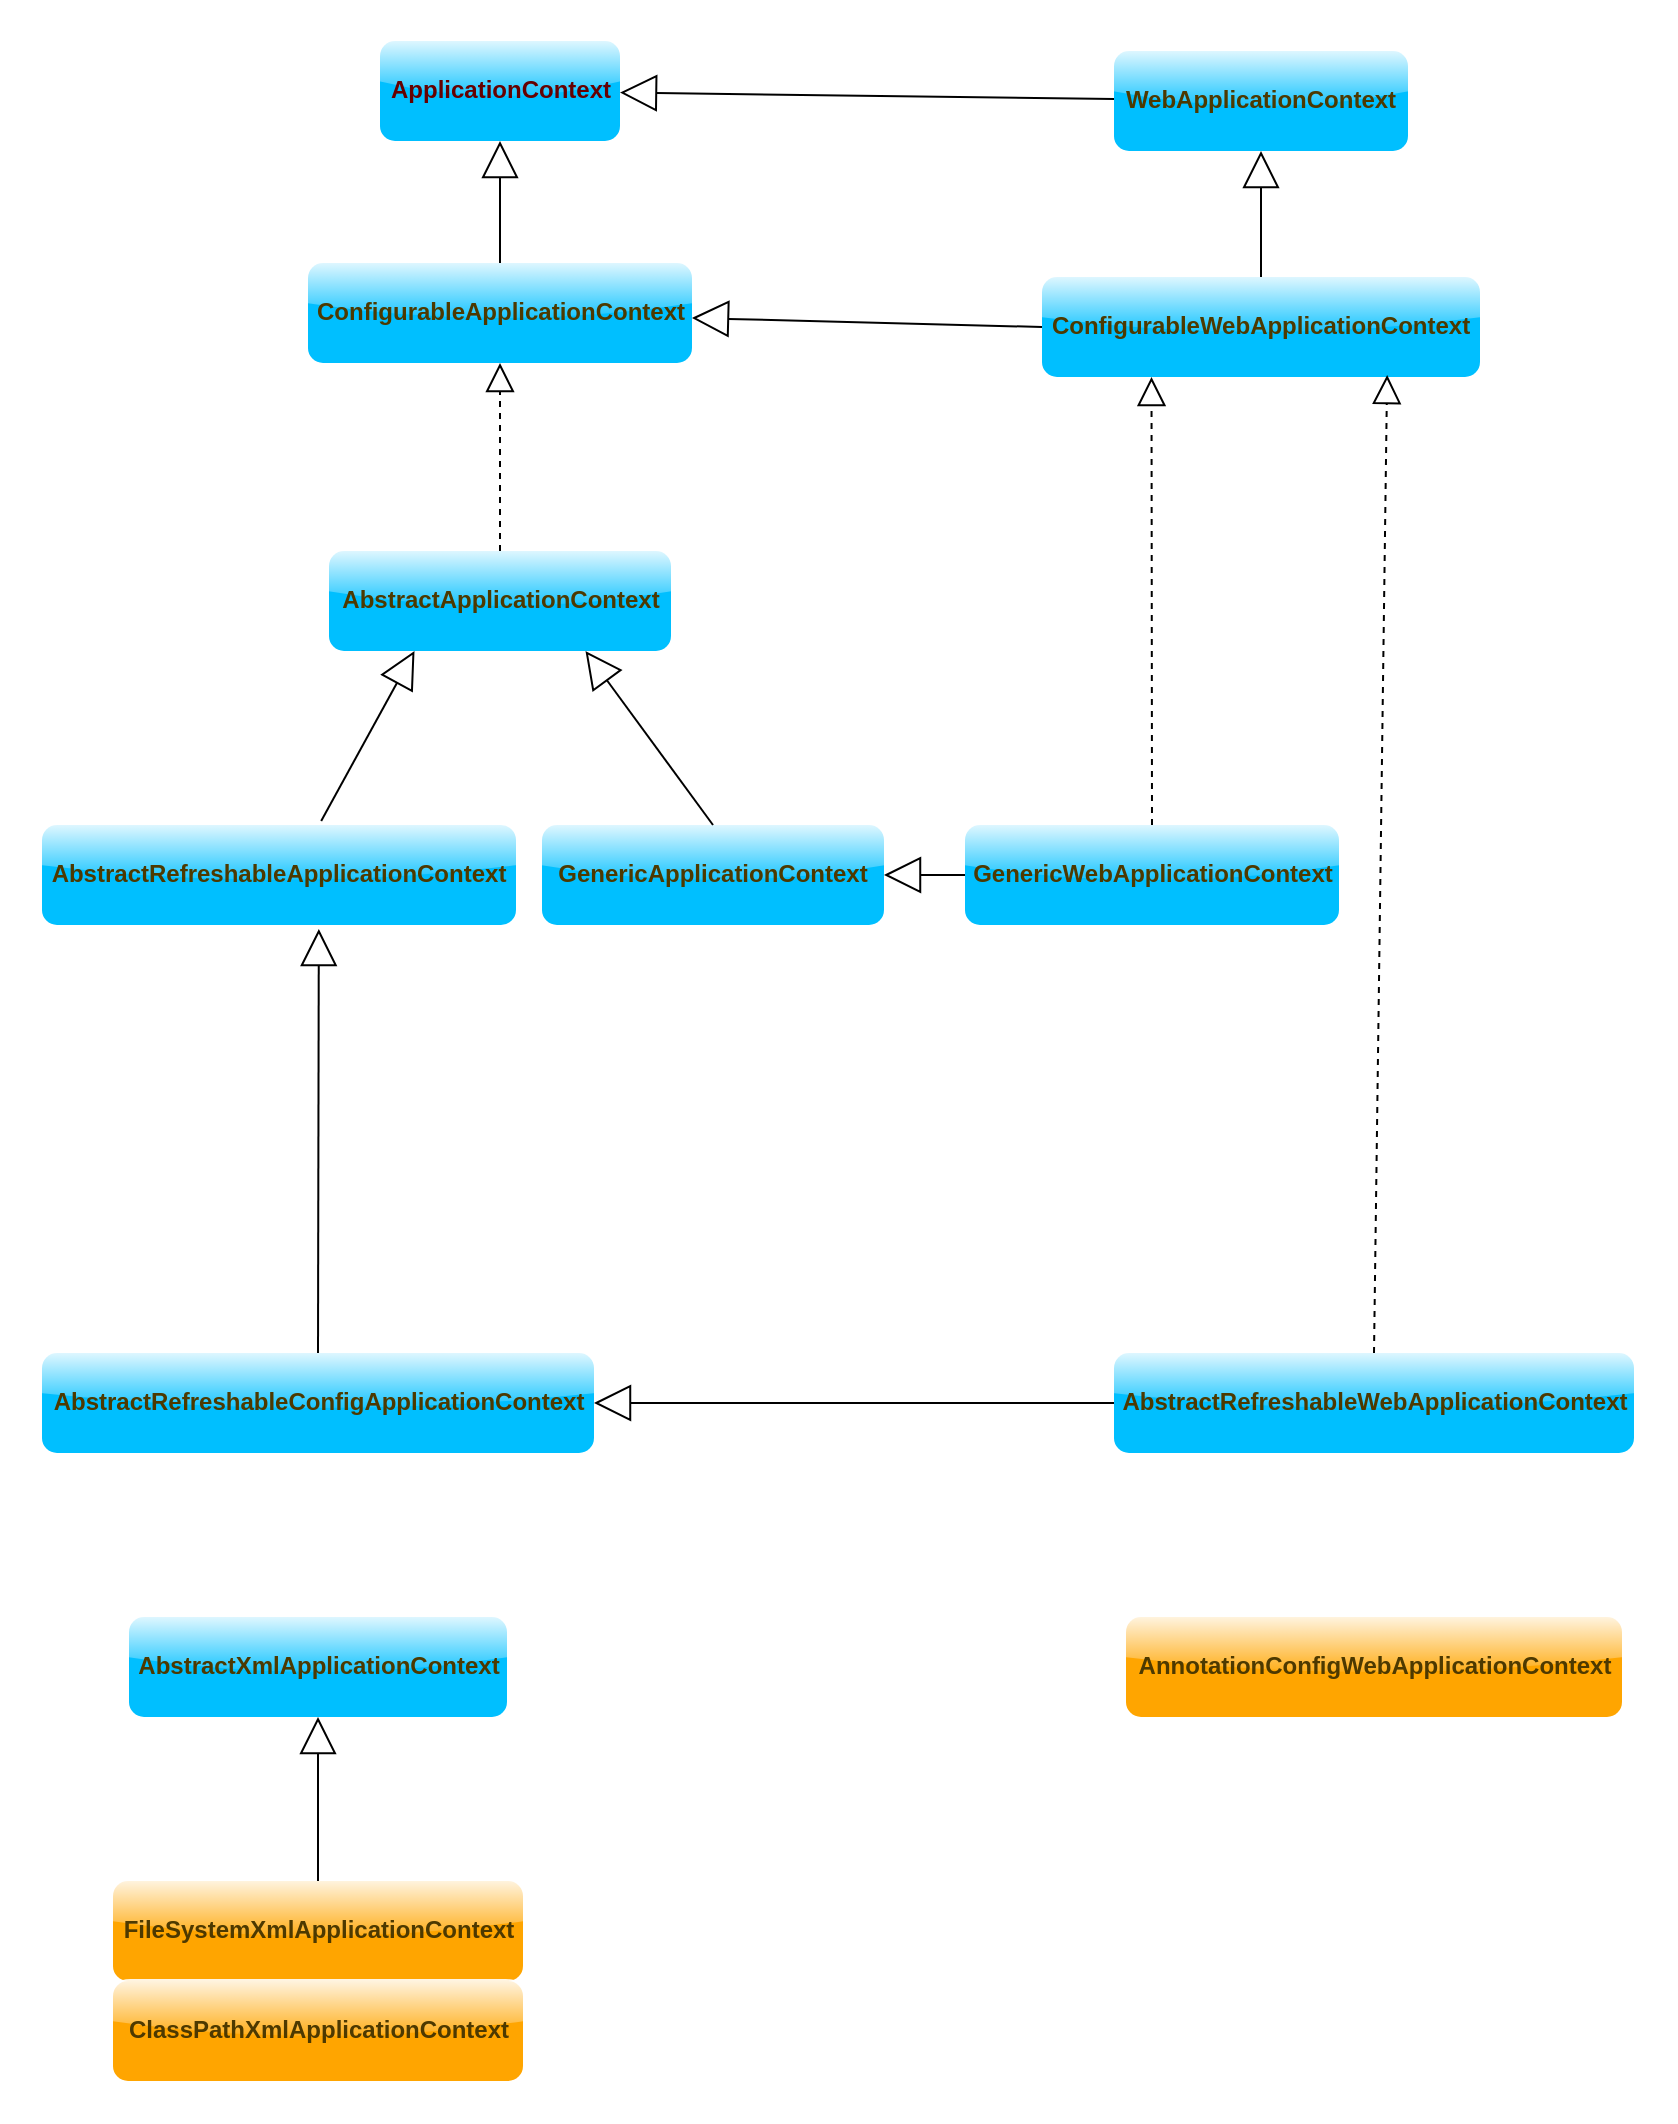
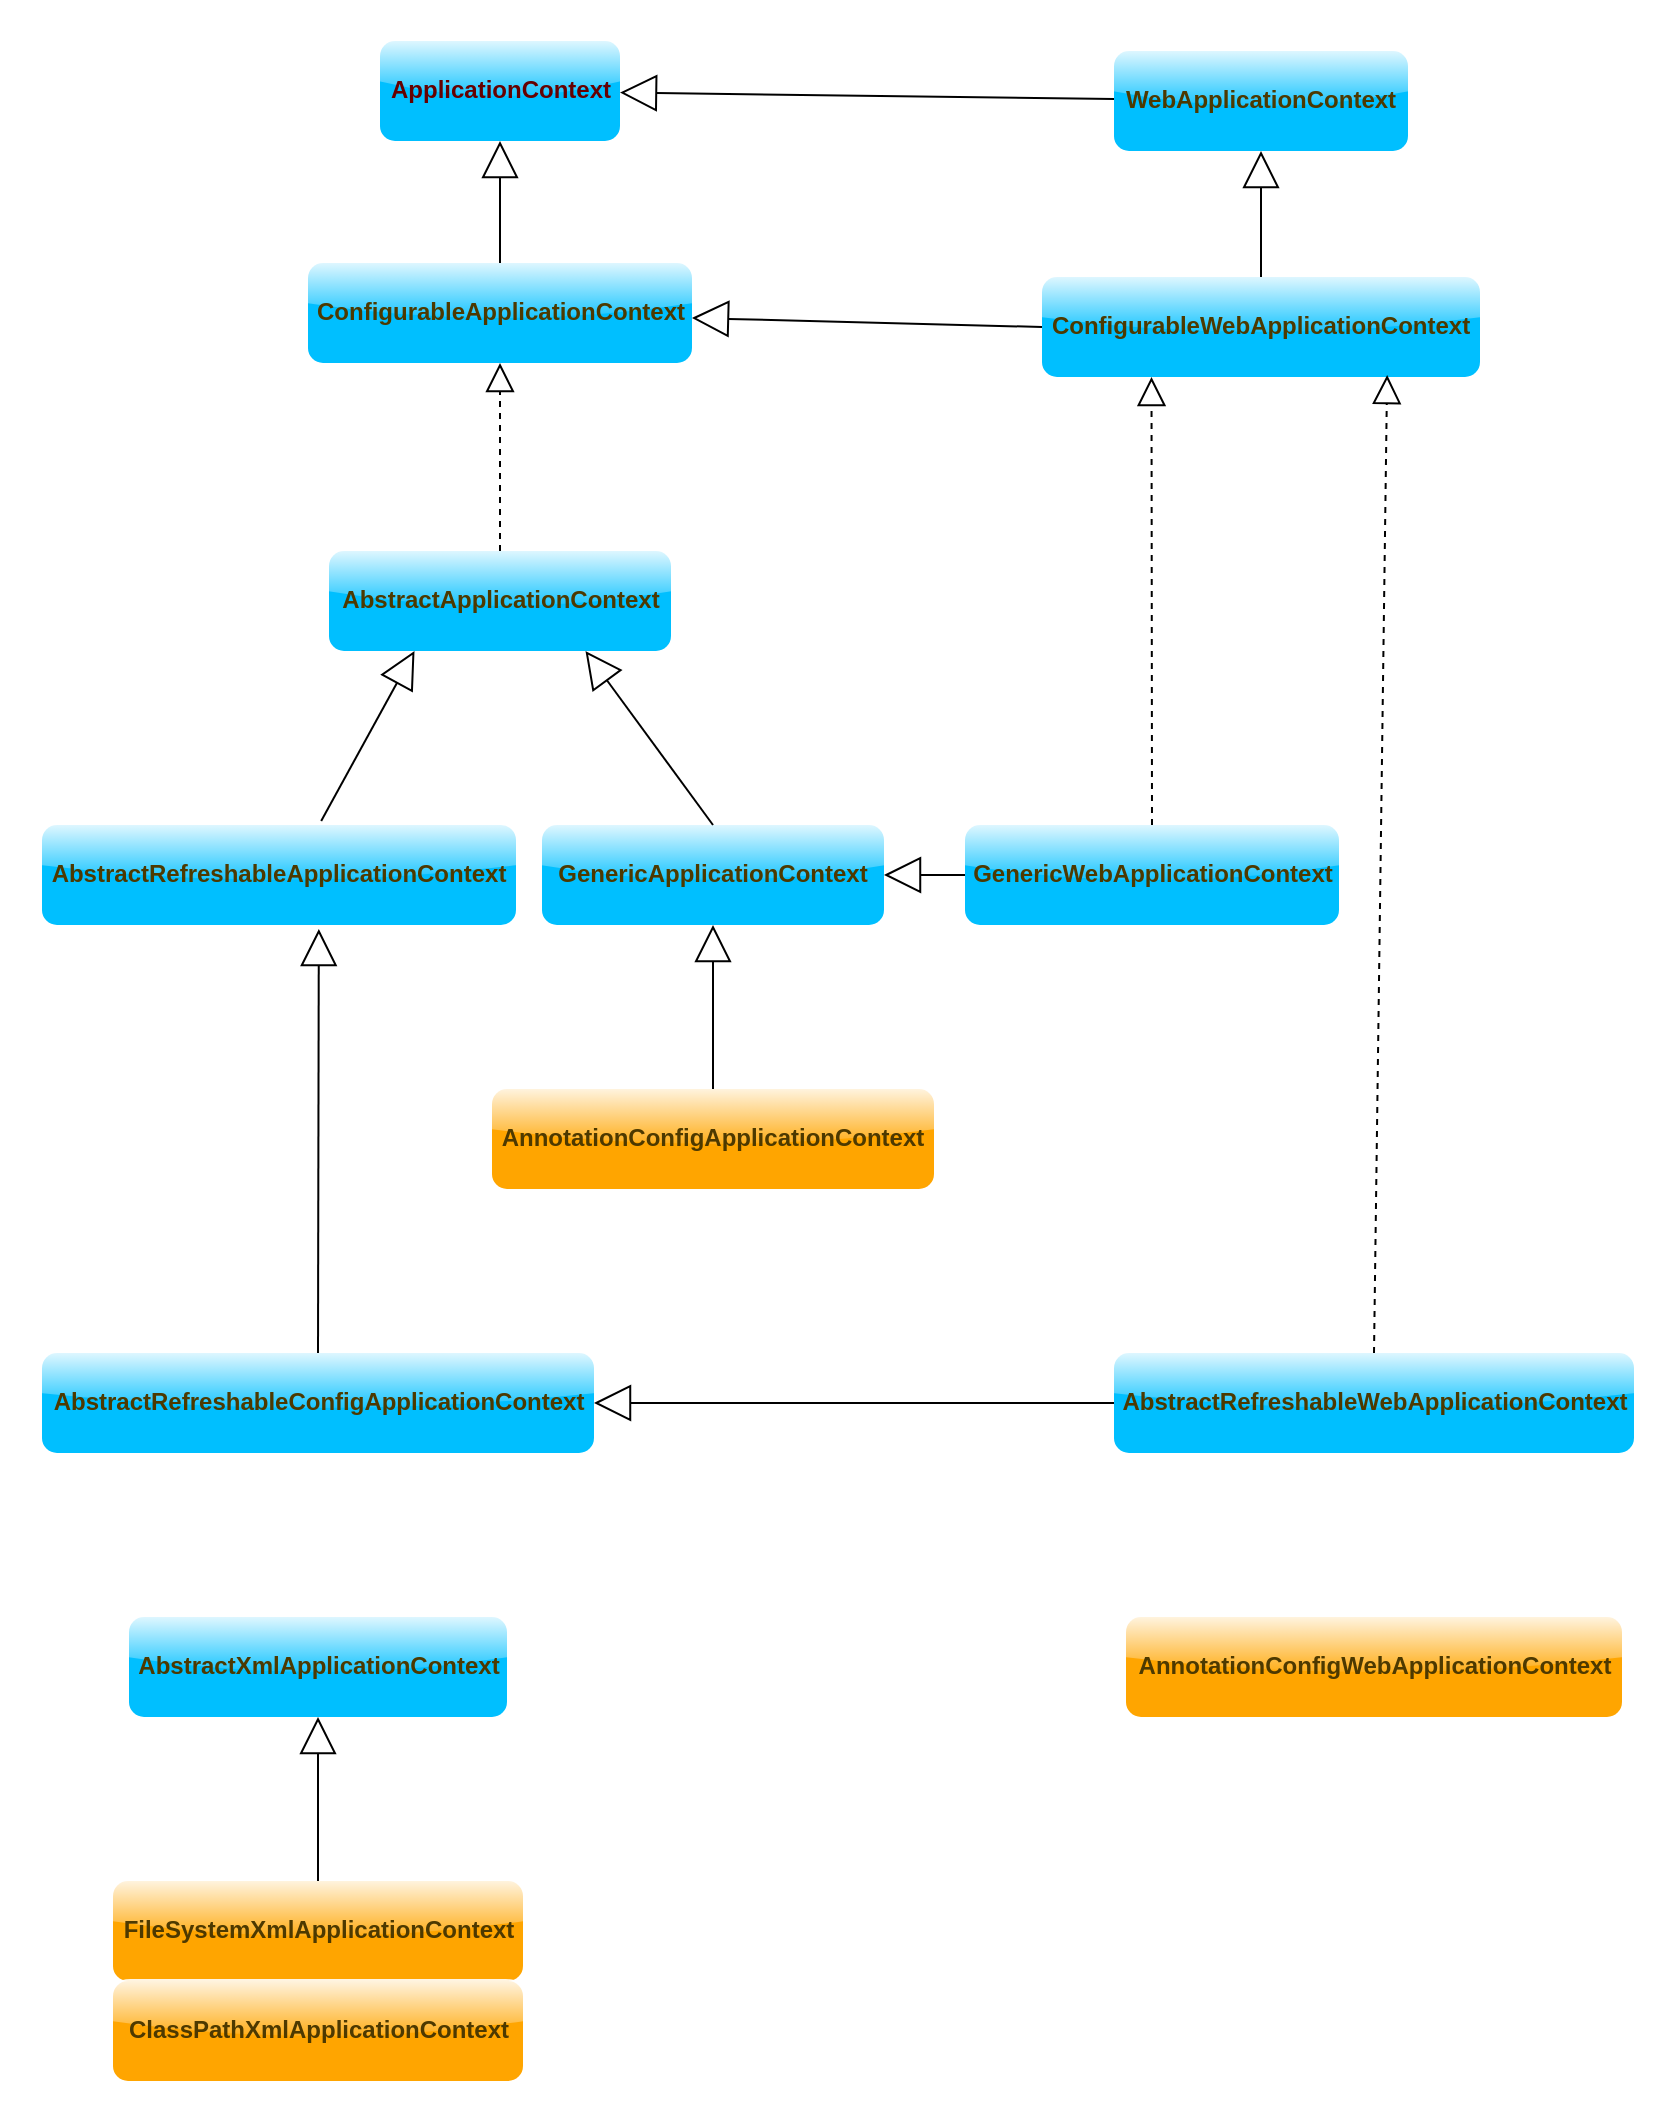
none -> (713, 1026)
none -> (713, 1139)
